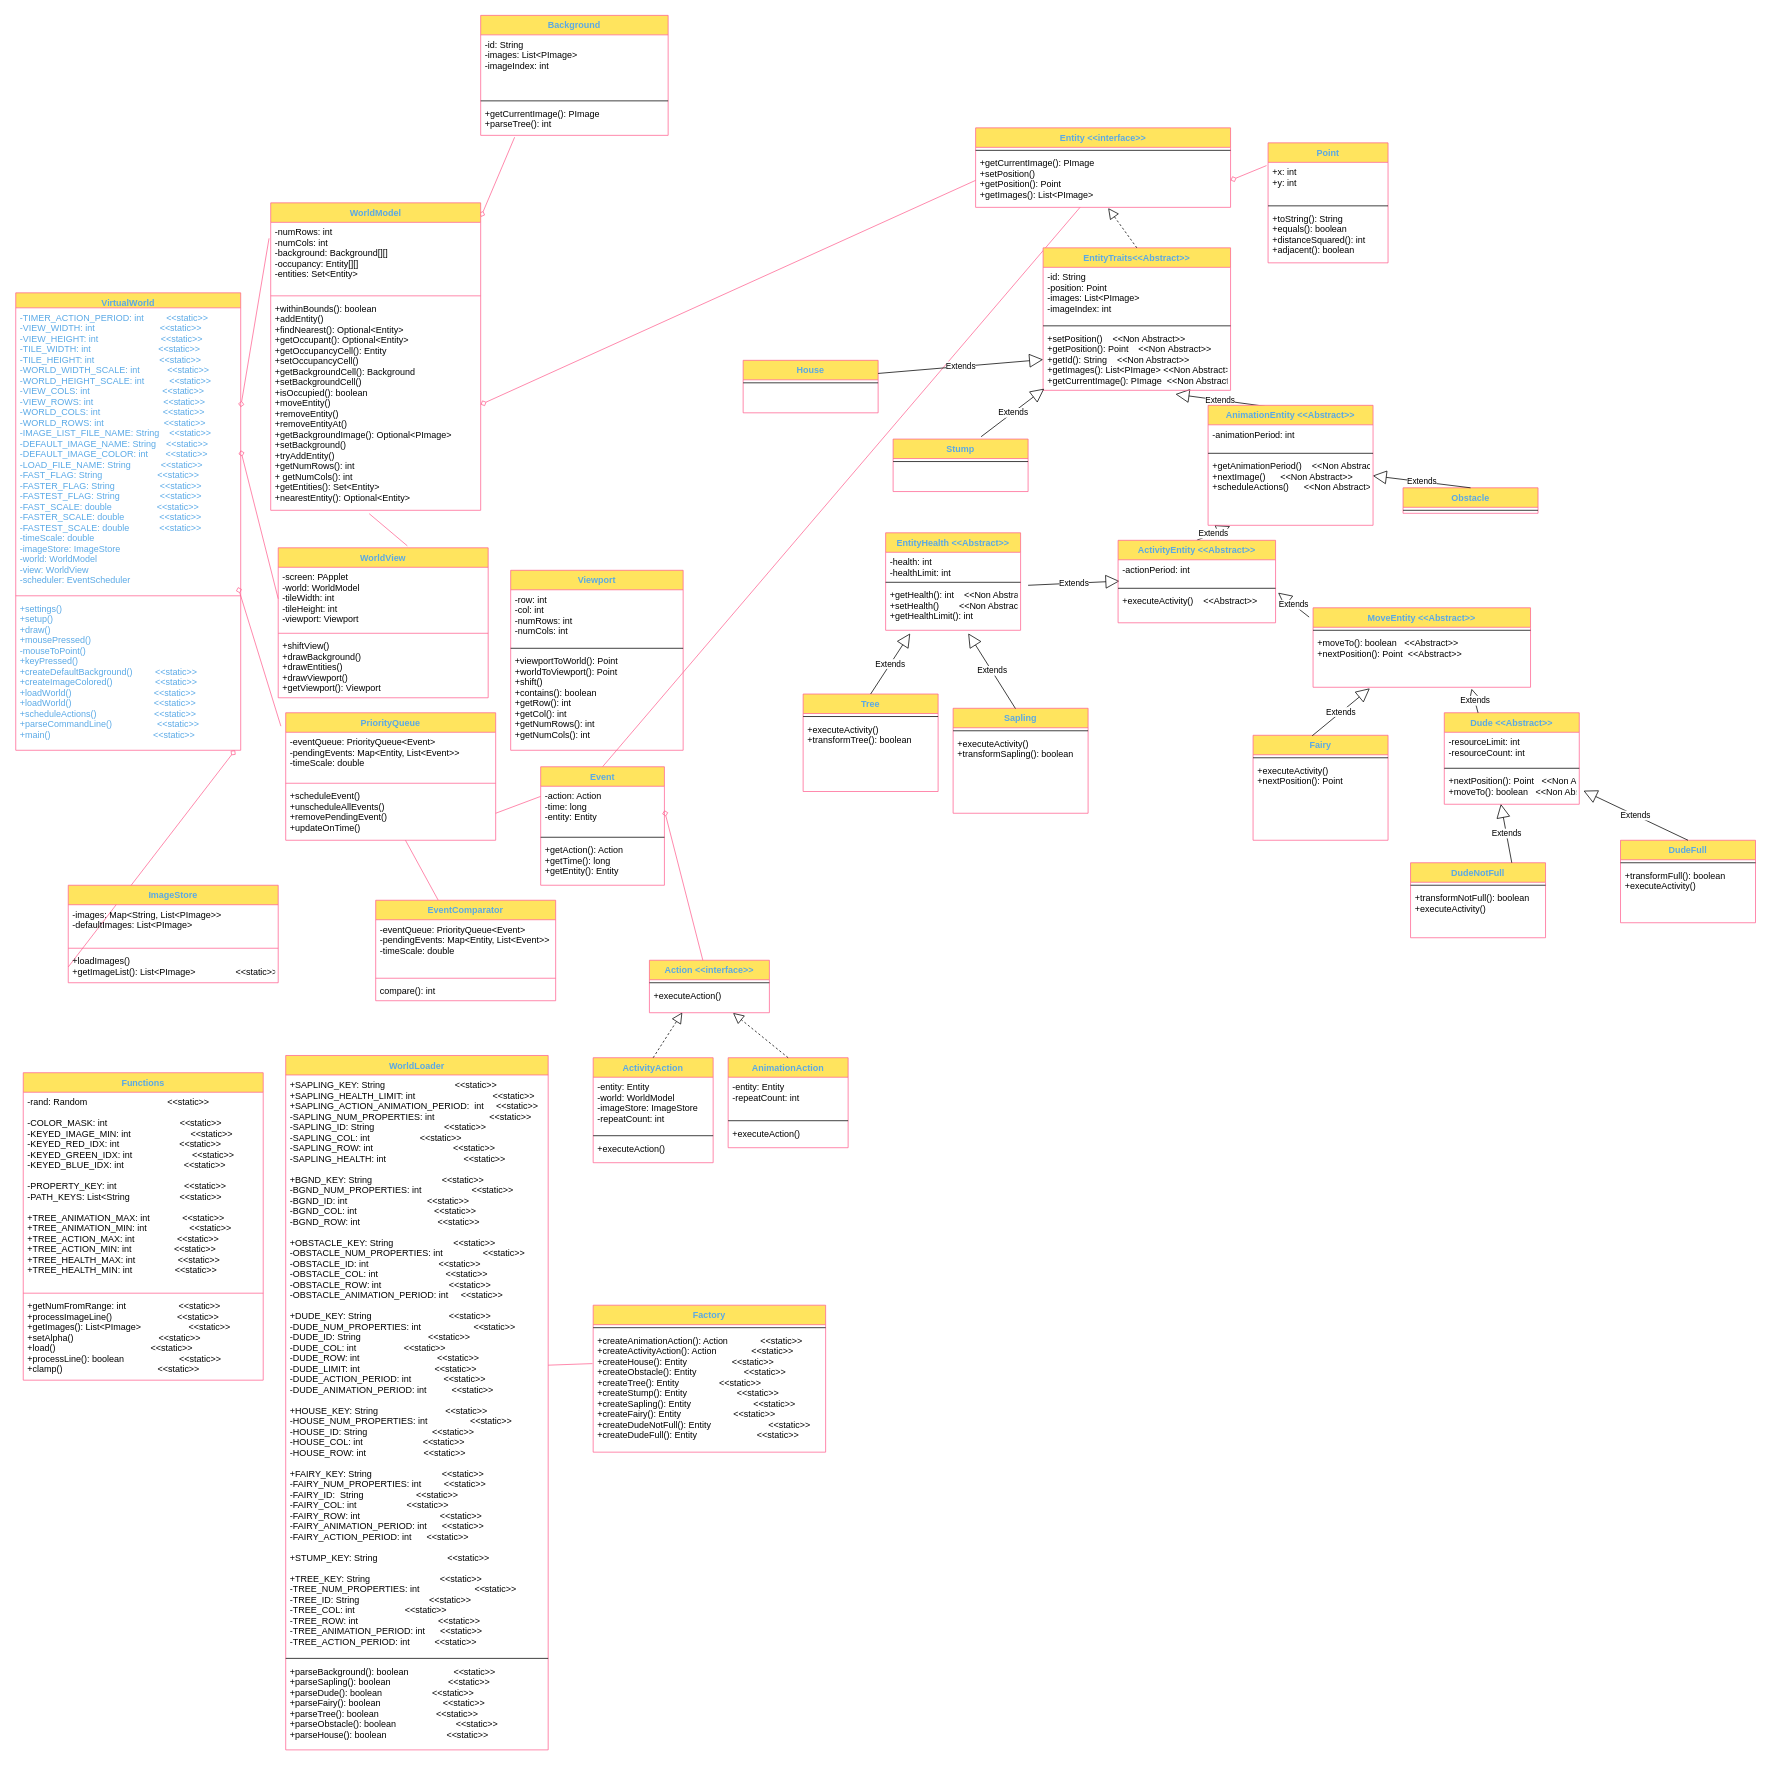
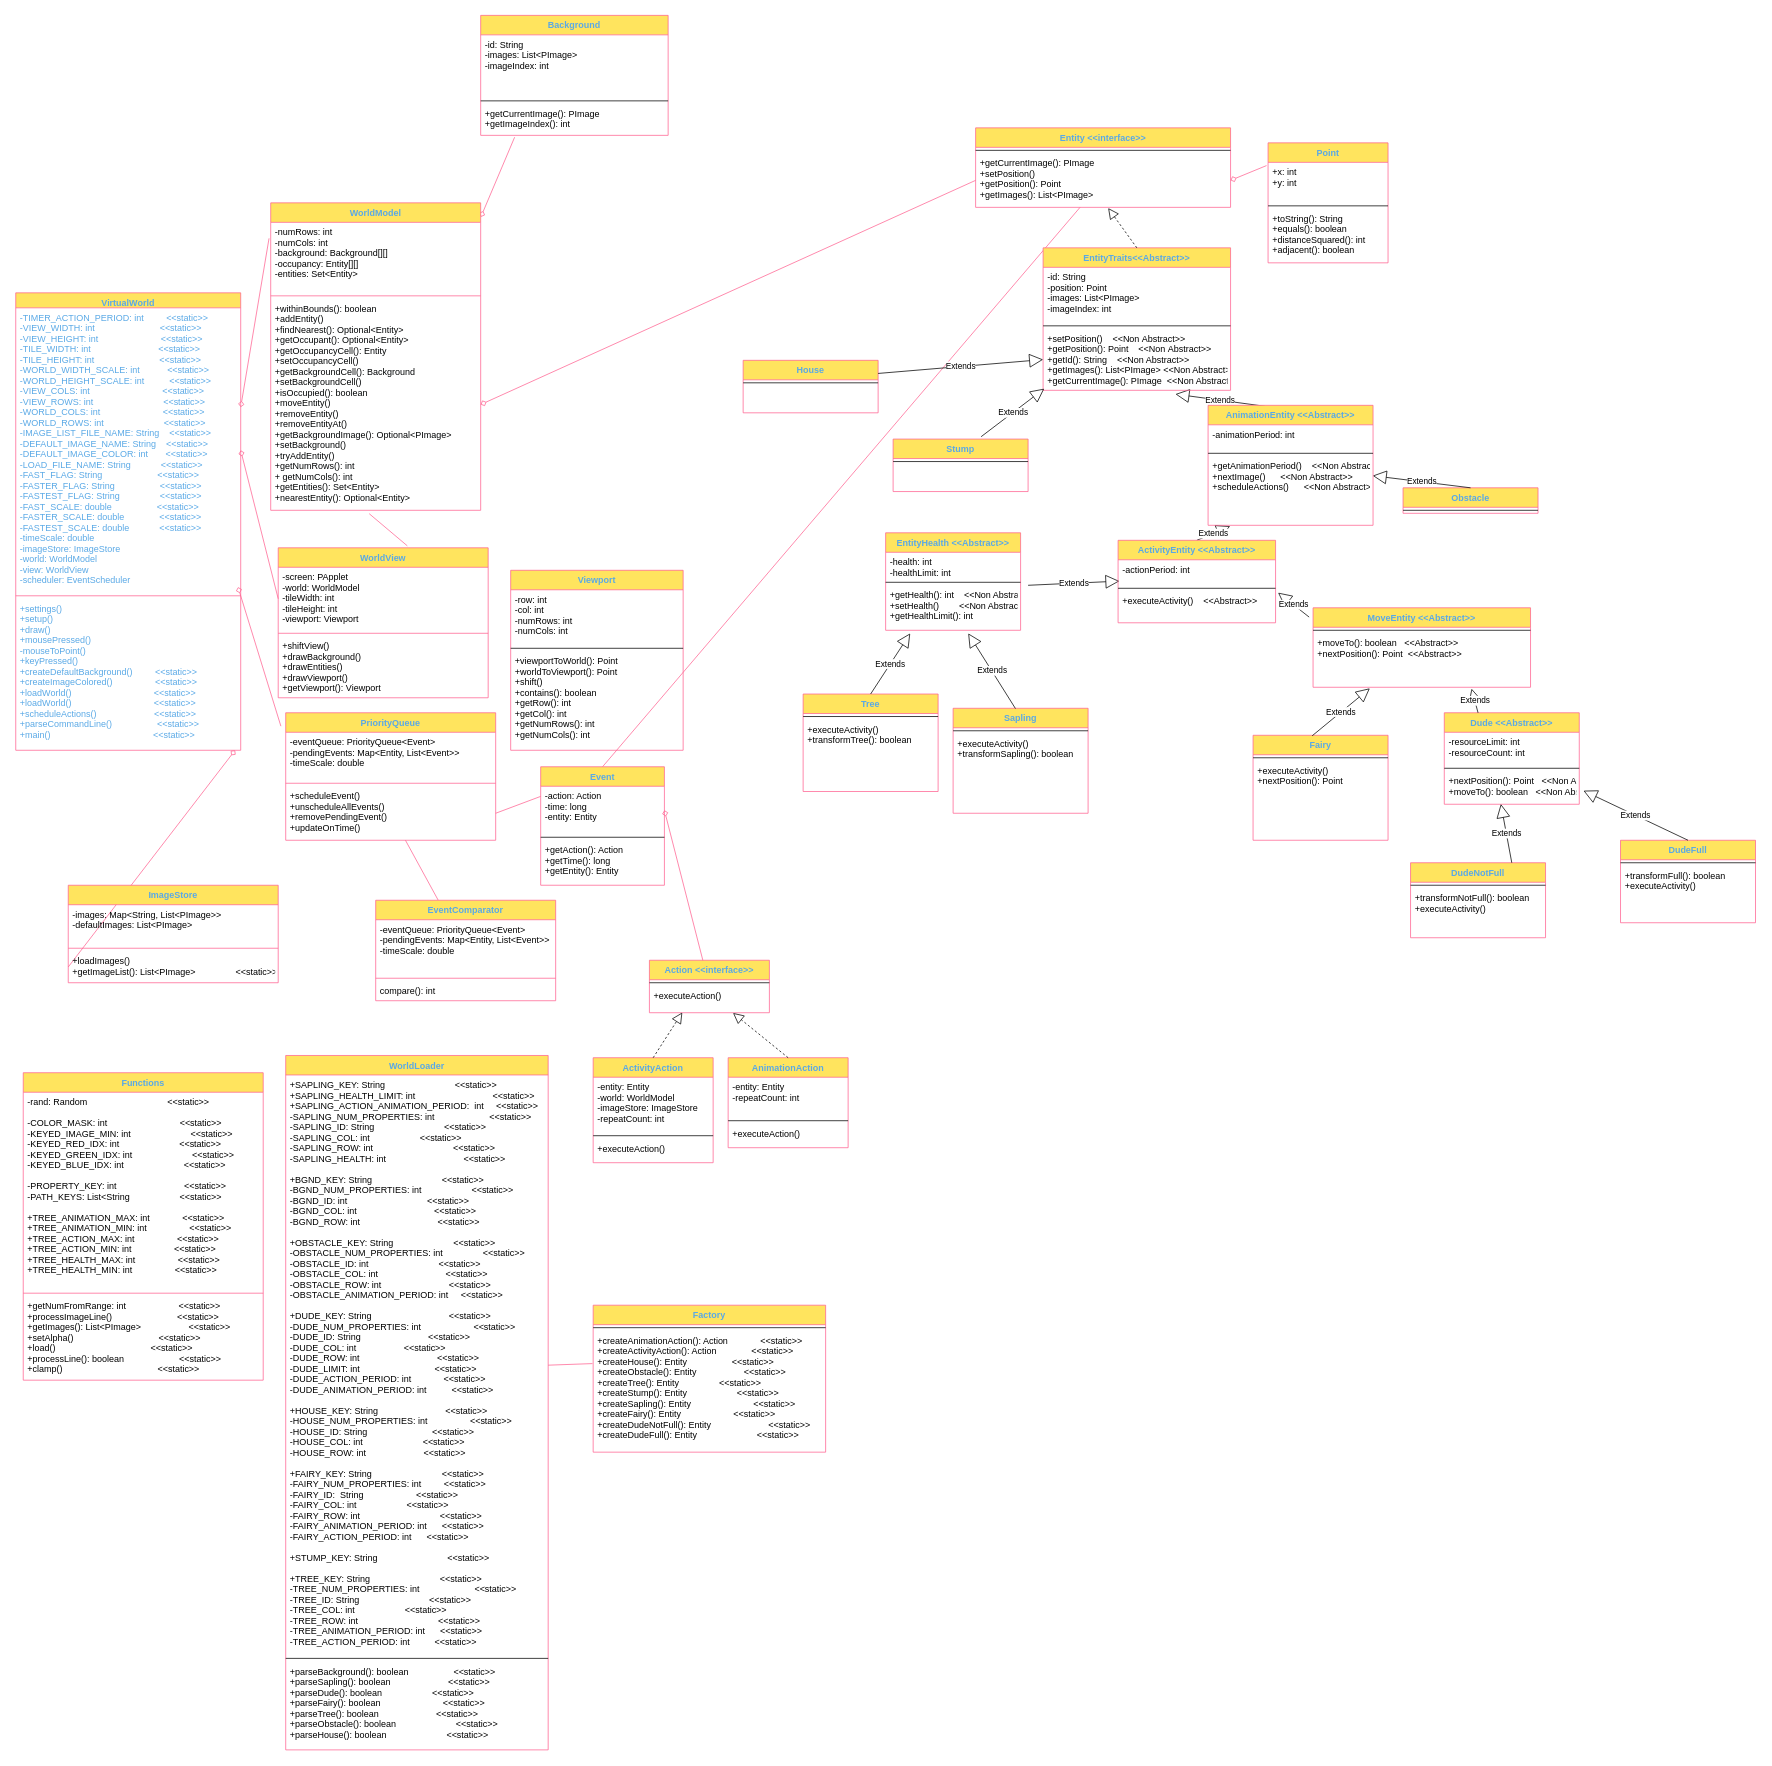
(548, 114) -> (548, 114)
